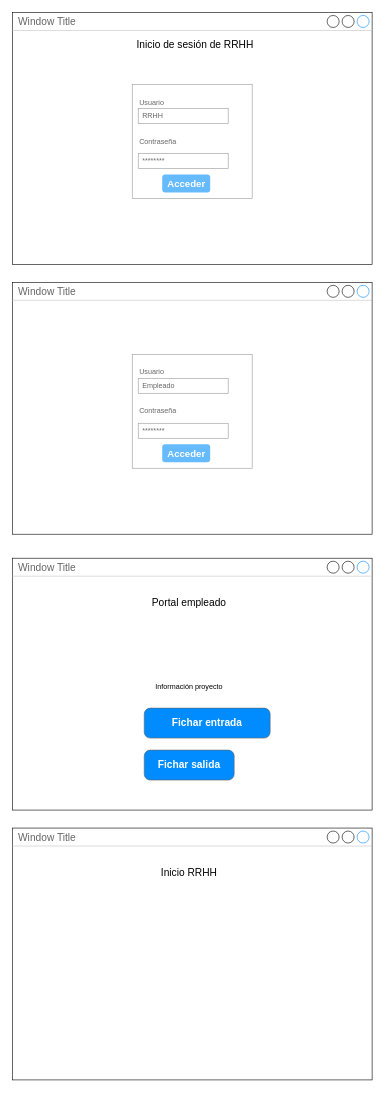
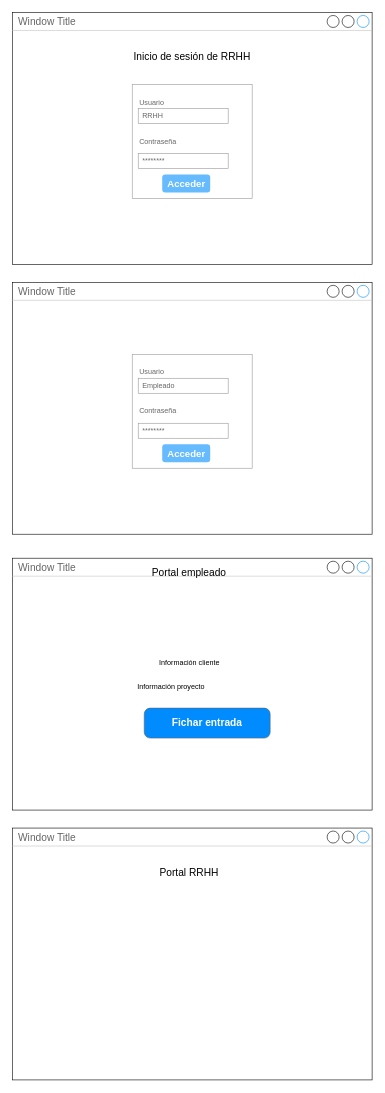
(195, 45) -> (192, 57)
(189, 603) -> (189, 573)
none -> (189, 663)
(189, 687) -> (171, 687)
(189, 765) -> none
(189, 873) -> (189, 873)
